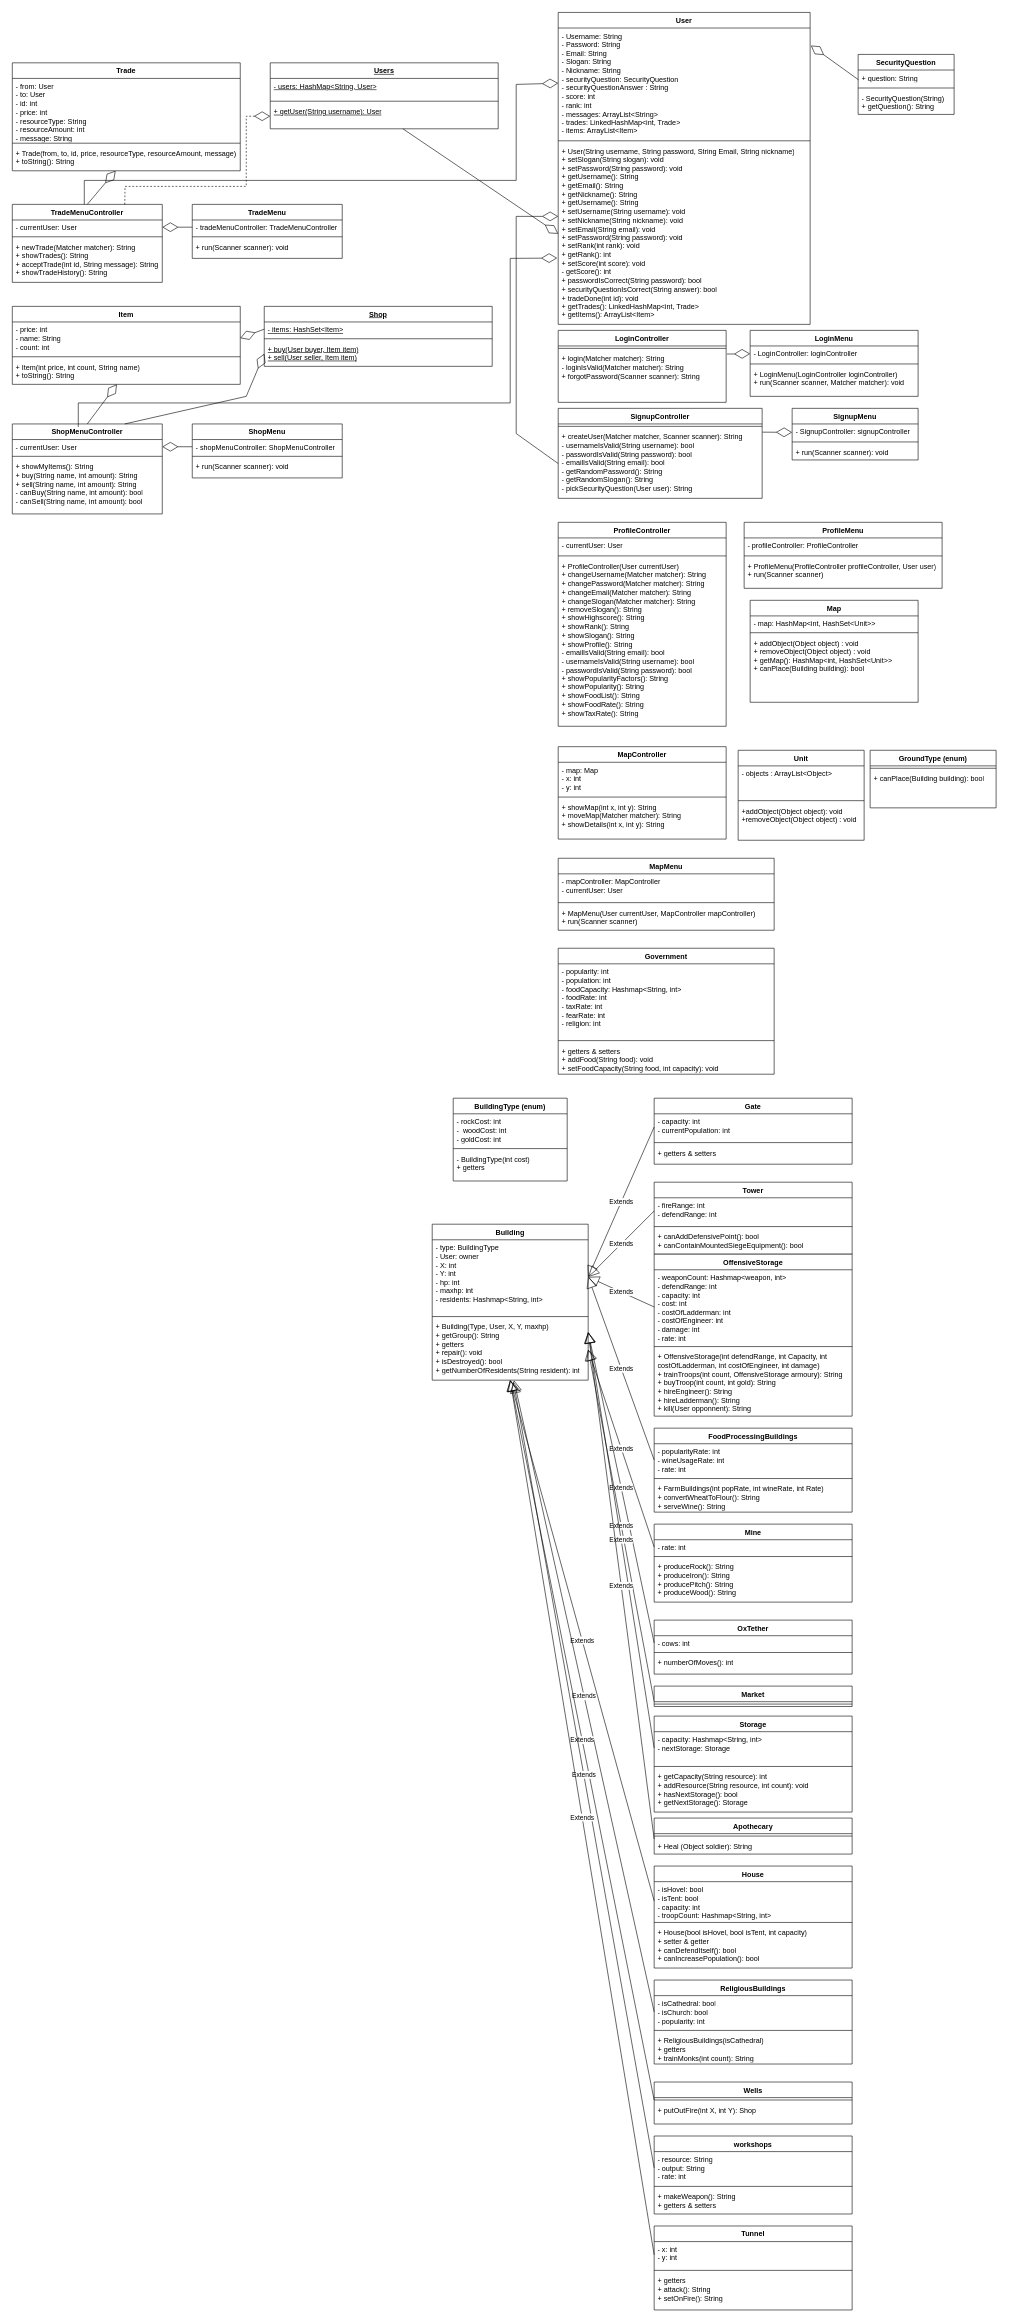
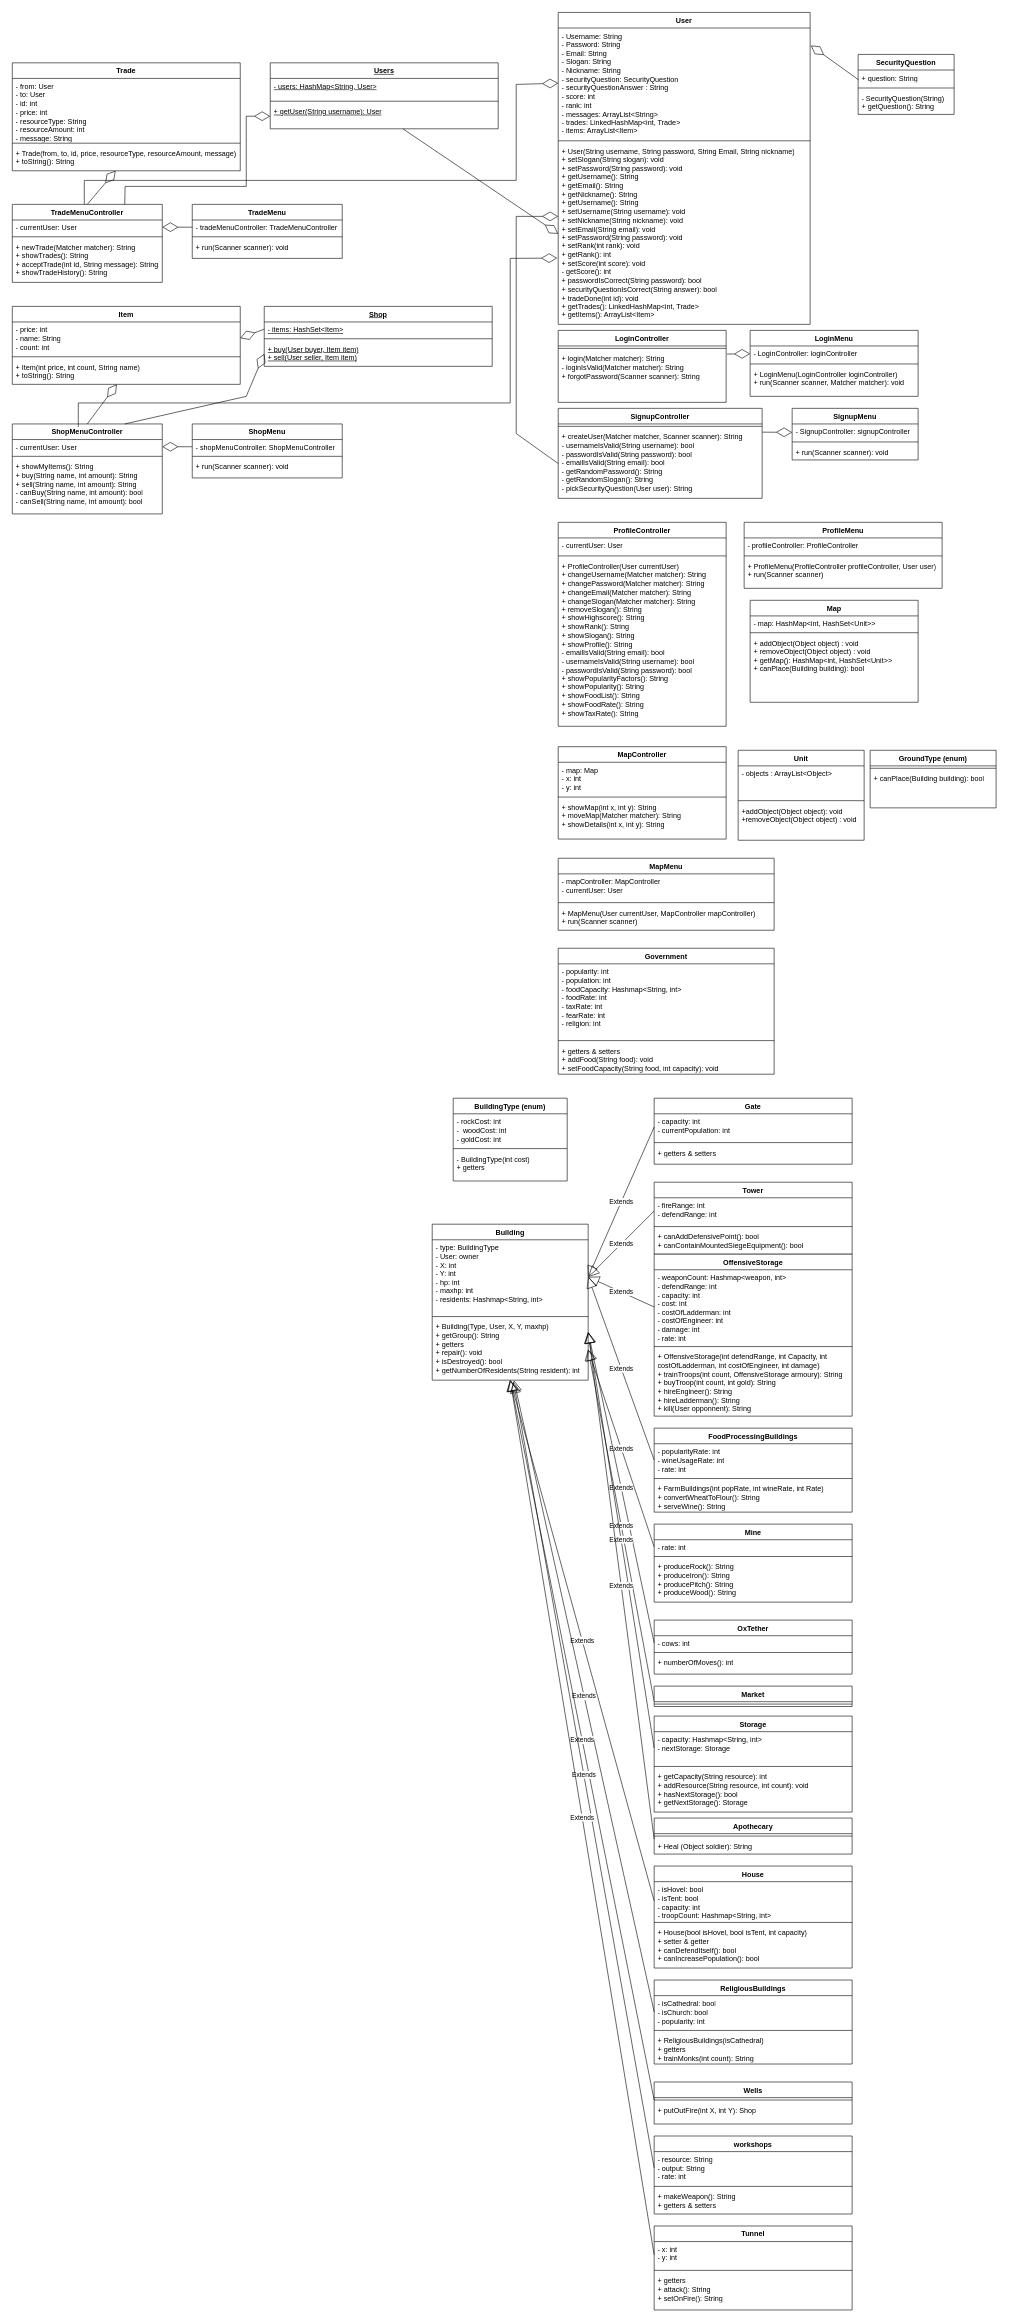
(215, 186) -> (215, 186)
